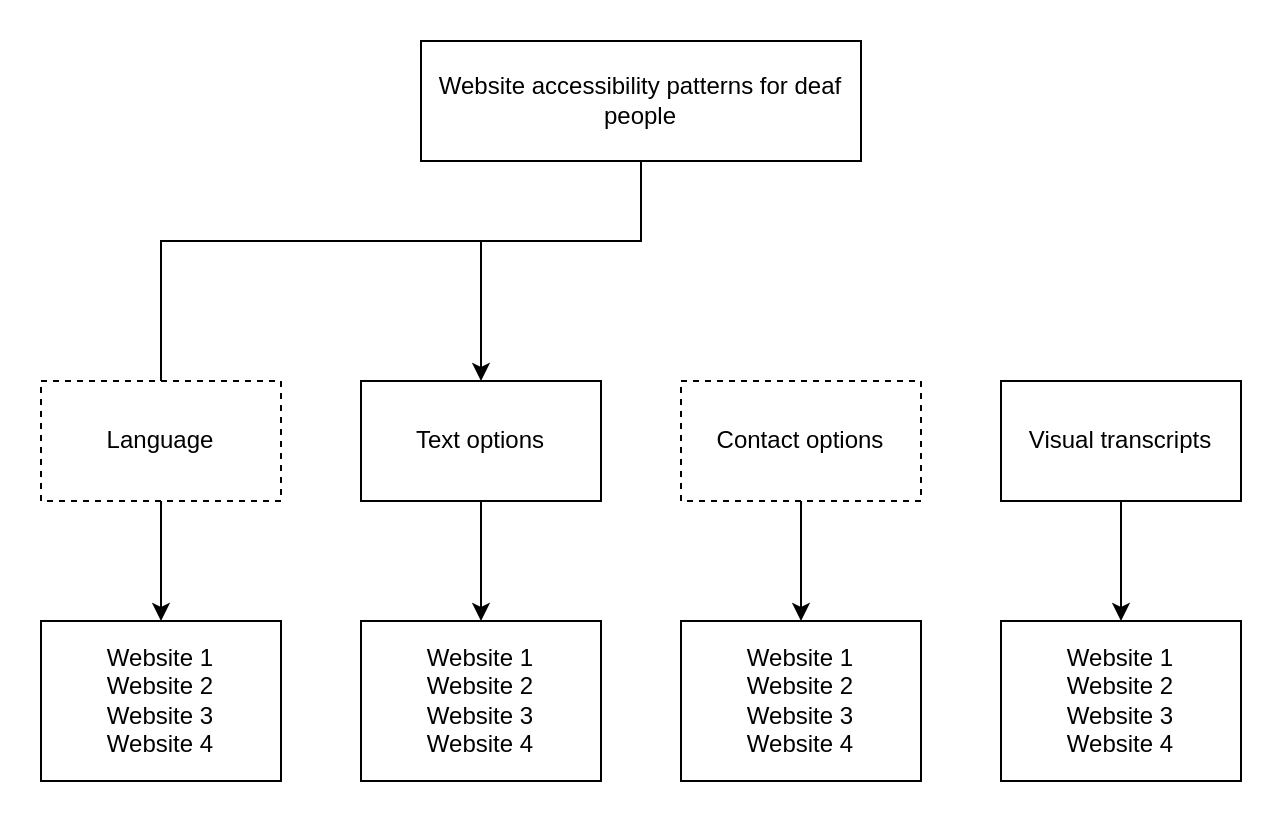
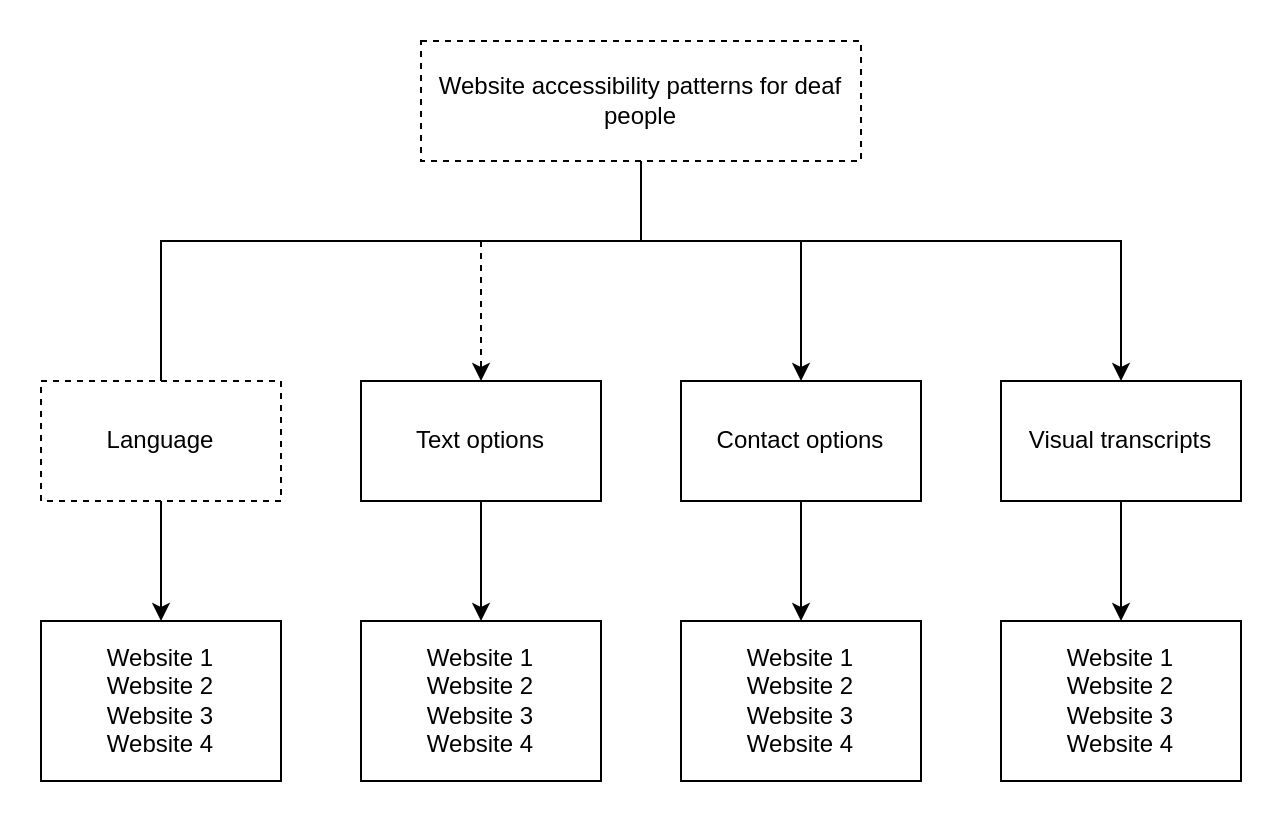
(641, 101) -> (641, 101)
none -> (1026, 241)
(481, 302) -> (481, 302)
none -> (801, 306)
(801, 441) -> (801, 441)
